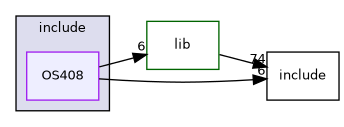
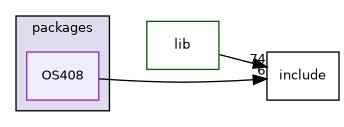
(63, 29) -> (63, 29)
(118, 62) -> none
